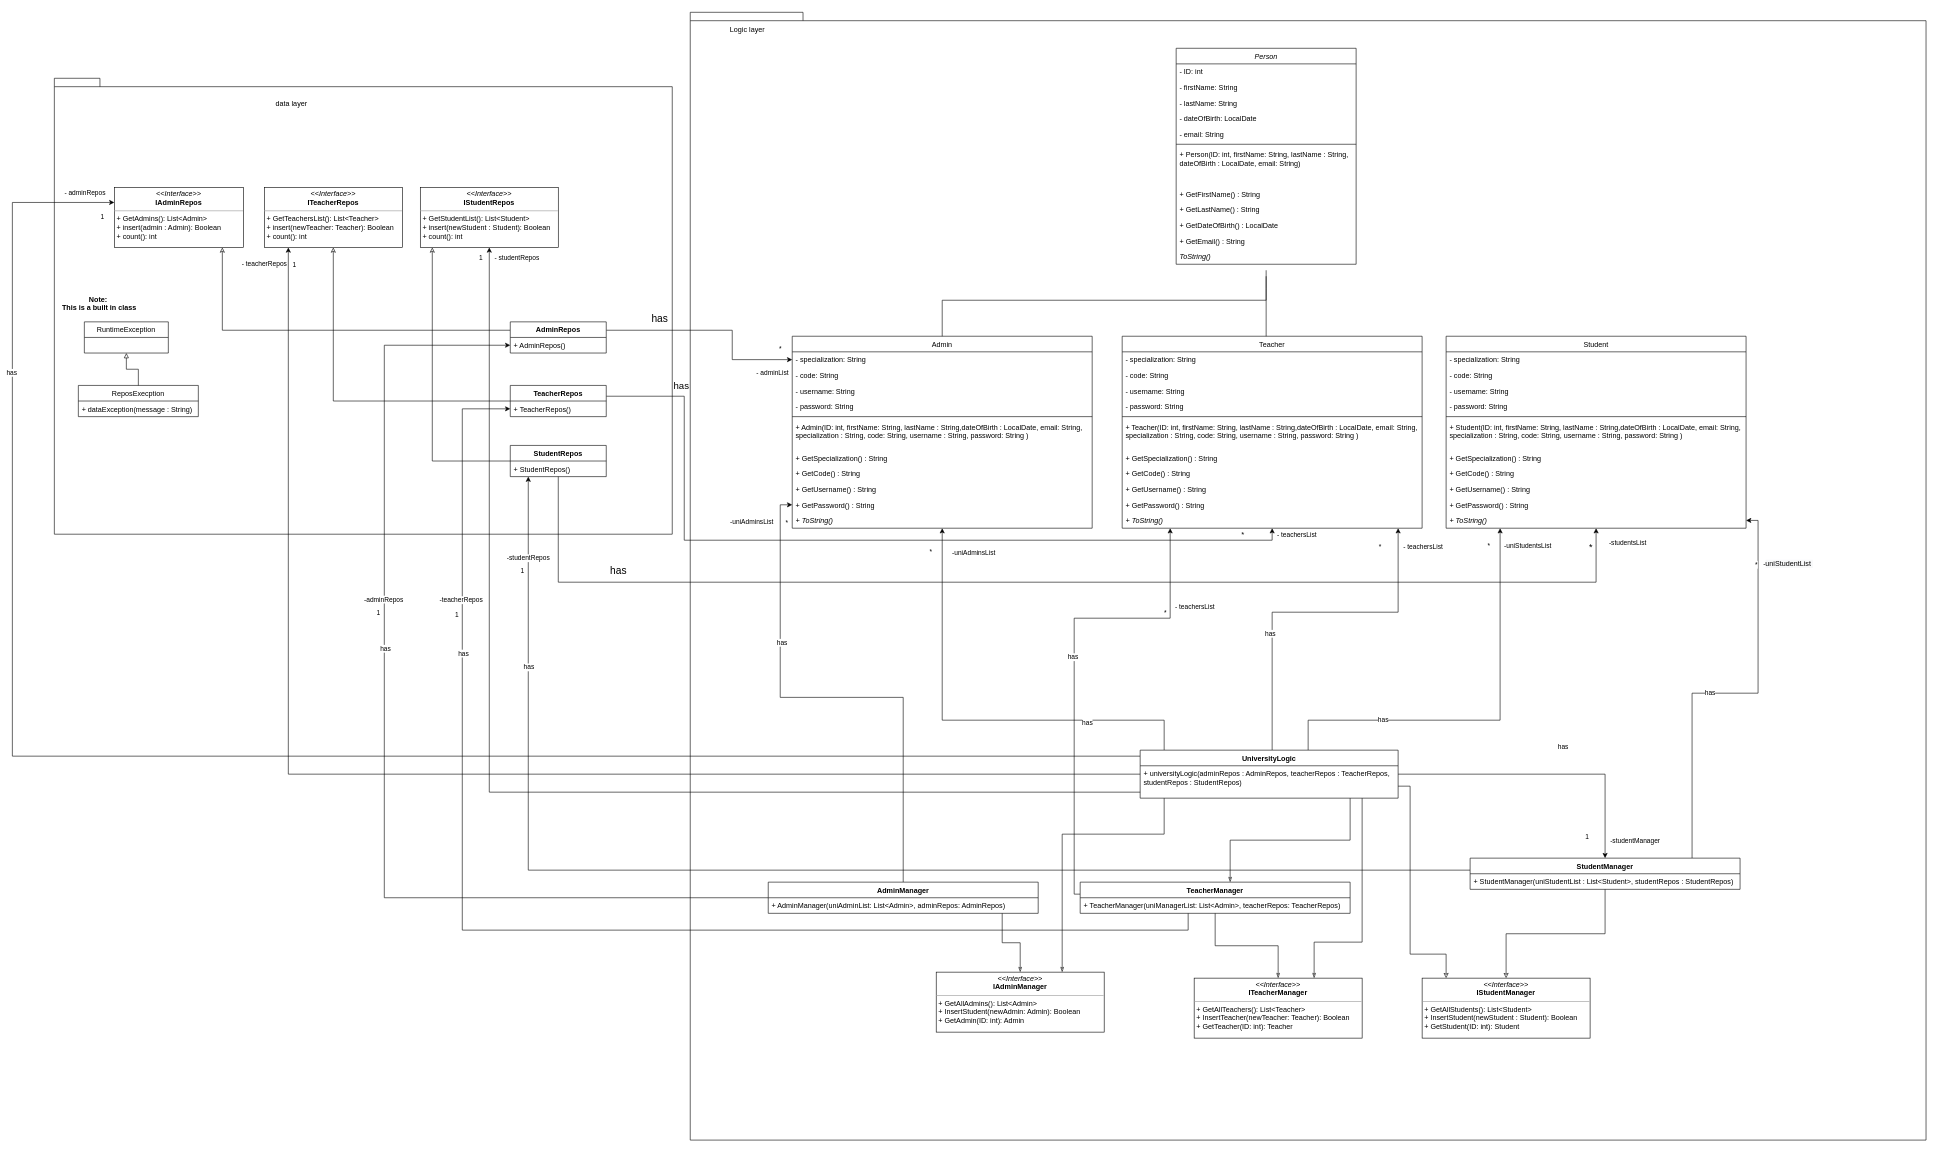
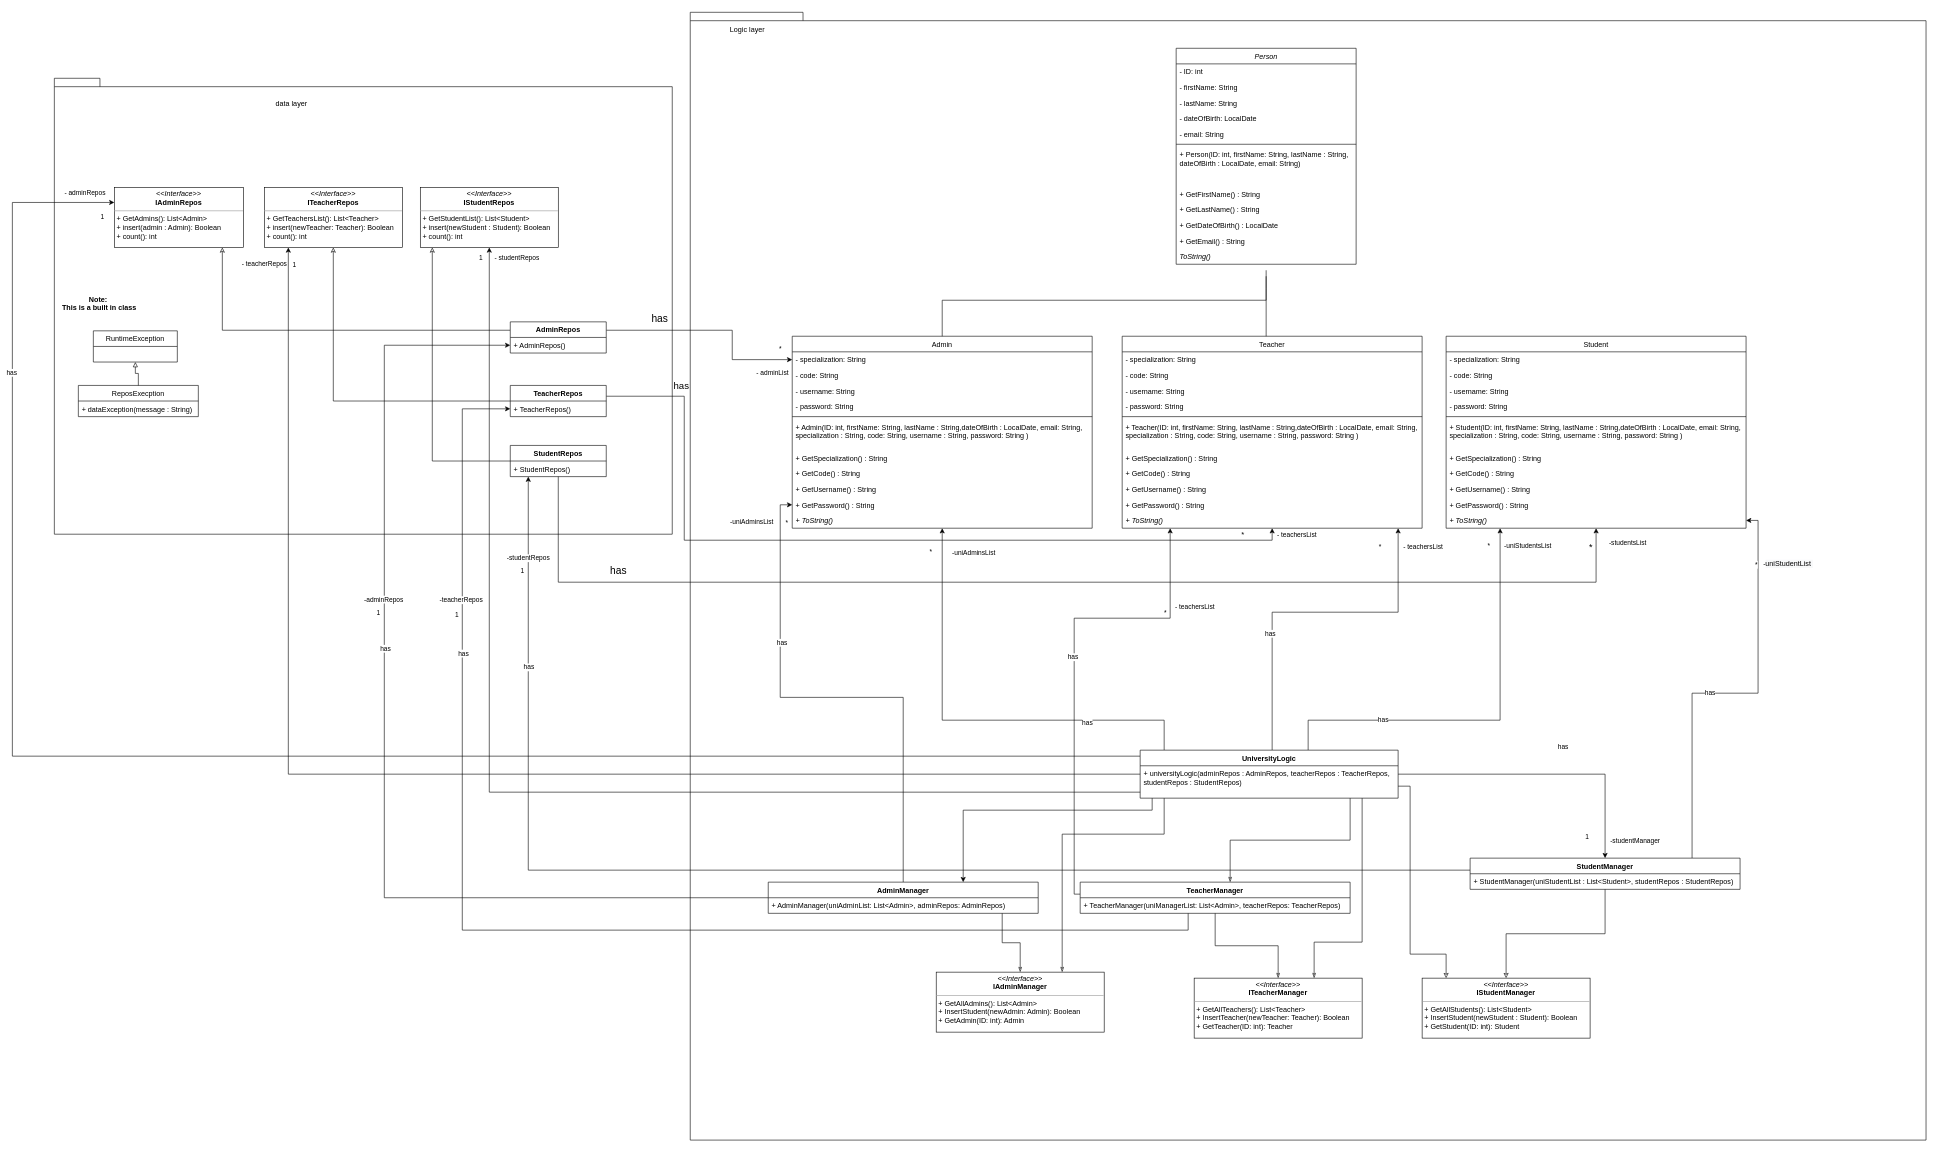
(126, 338) -> (135, 347)
none -> (963, 810)
